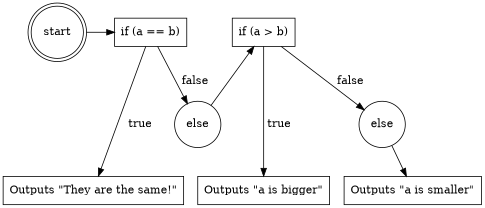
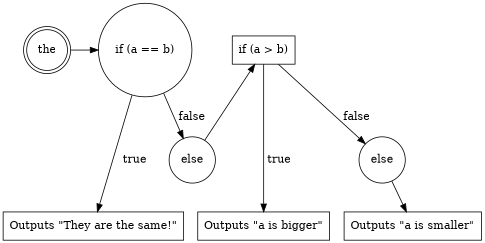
(57, 32) -> (47, 50)
(151, 32) -> (145, 50)
